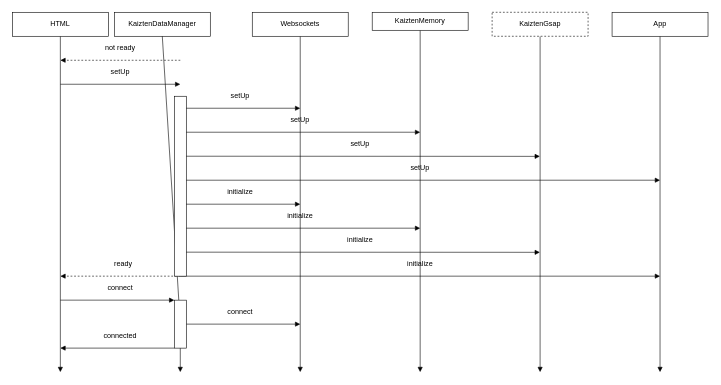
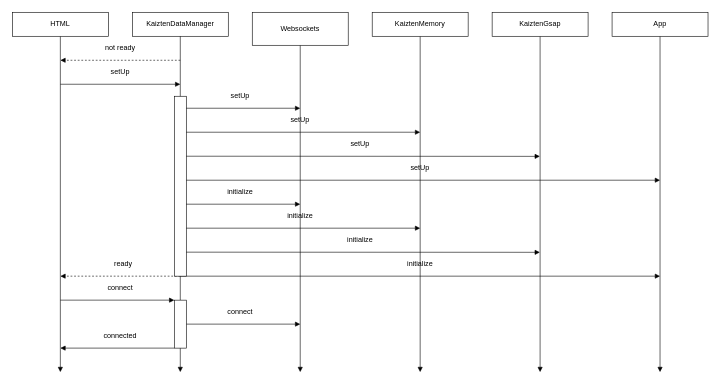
(420, 21) -> (420, 24)
(162, 24) -> (180, 24)
(300, 24) -> (300, 29)
(540, 24) -> (540, 24)
